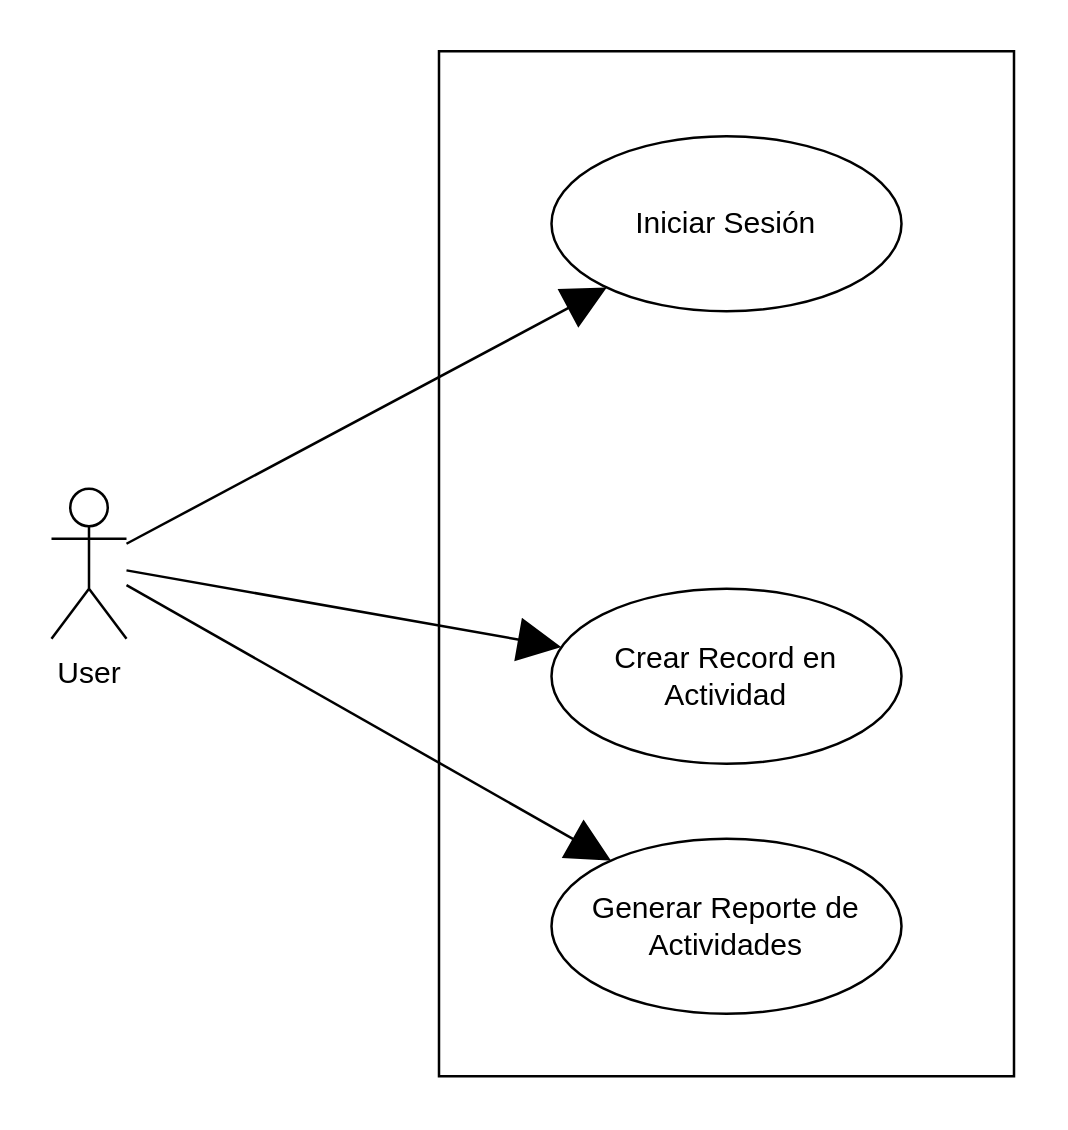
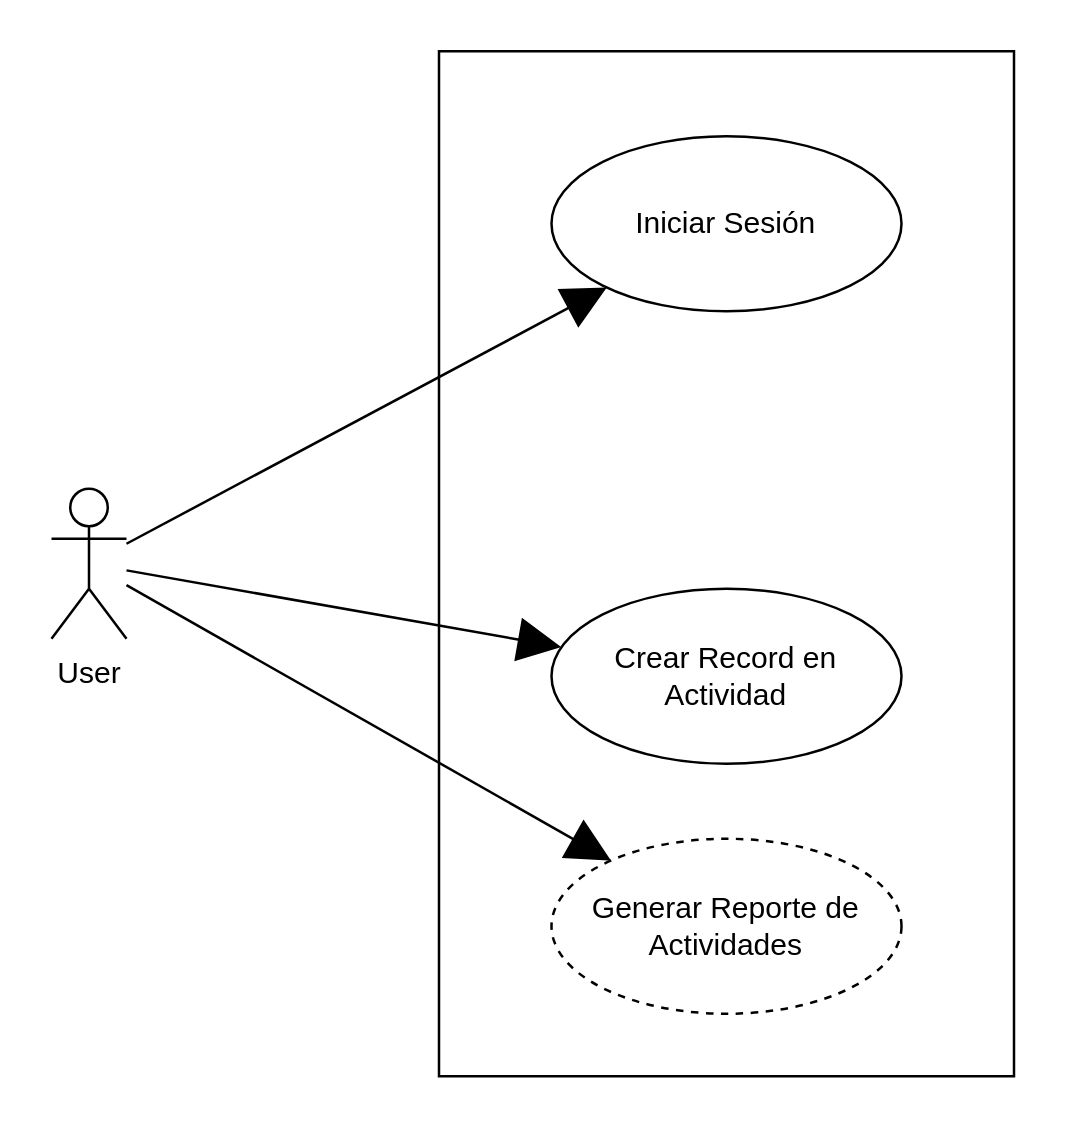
(726, 926) -> (726, 926)
